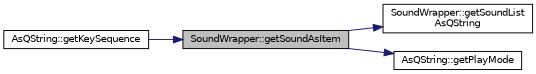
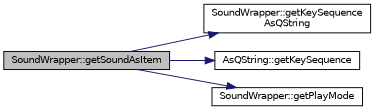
(458, 19) -> (287, 19)
(161, 40) -> (187, 61)
(458, 61) -> (287, 97)
